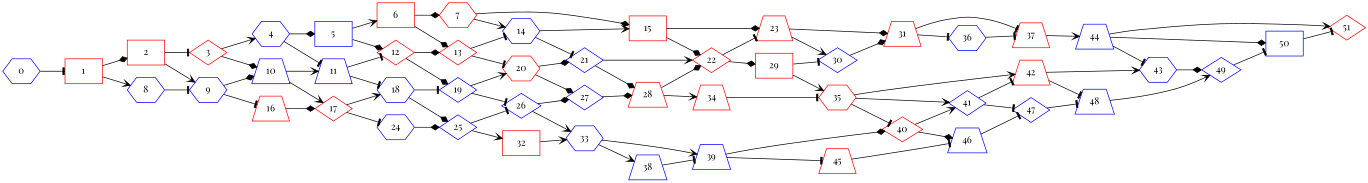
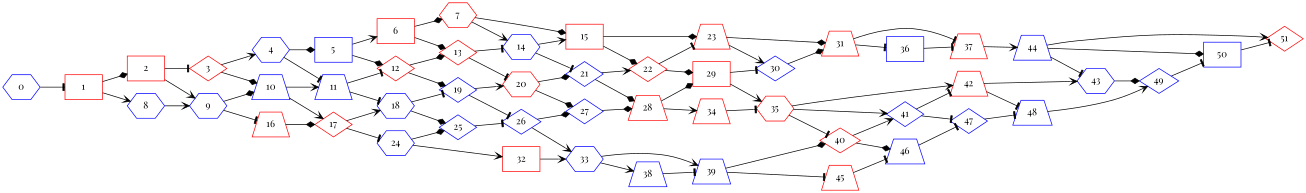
(967, 38) -> (905, 49)
(677, 79) -> (673, 94)
(175, 90) -> (174, 106)
(484, 134) -> (454, 151)
